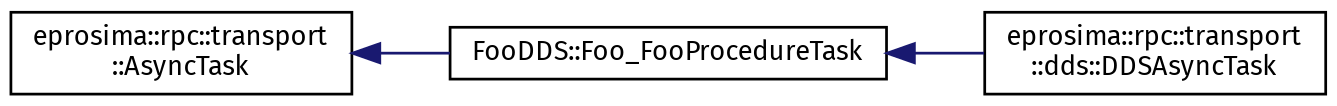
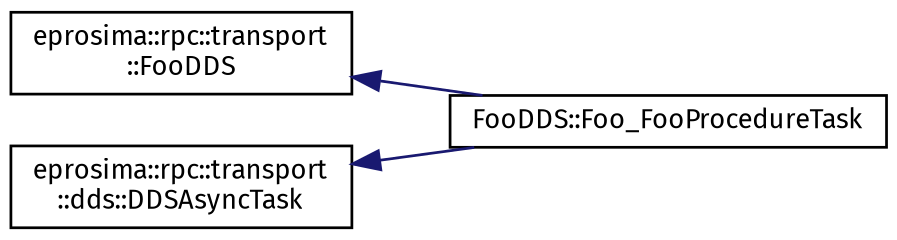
(181, 53) -> (181, 53)
(949, 53) -> (427, 154)
